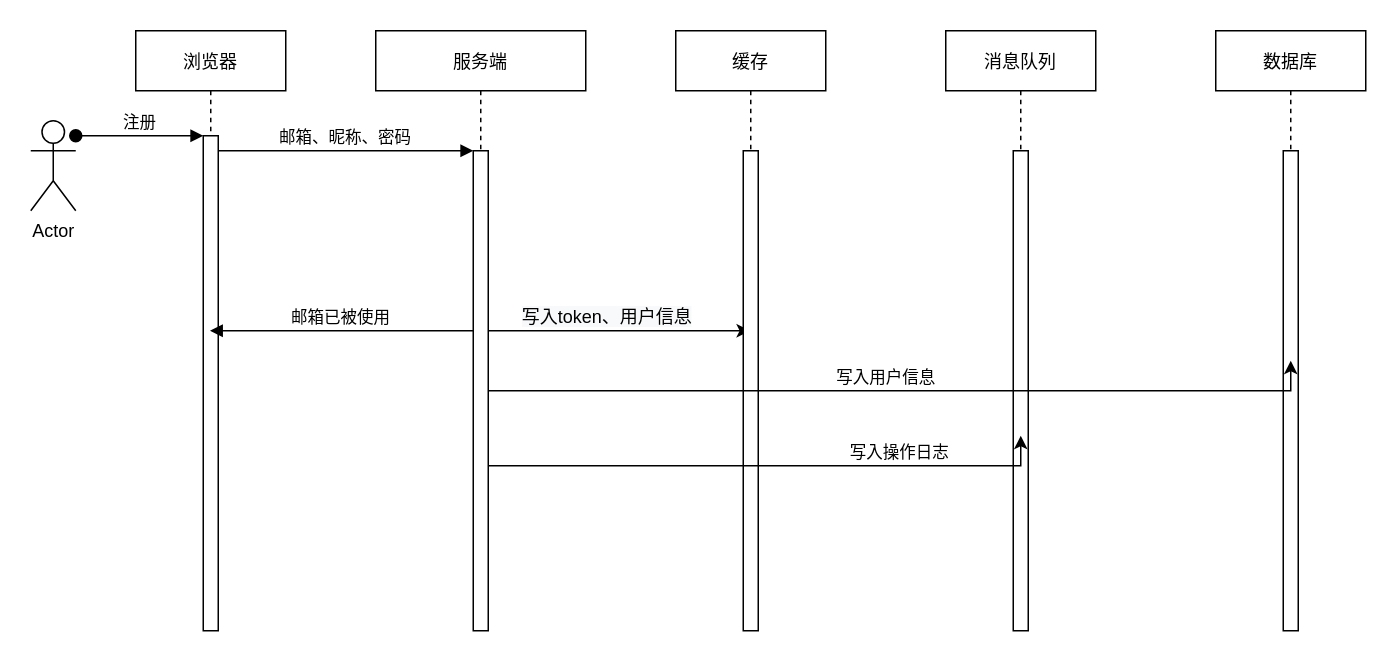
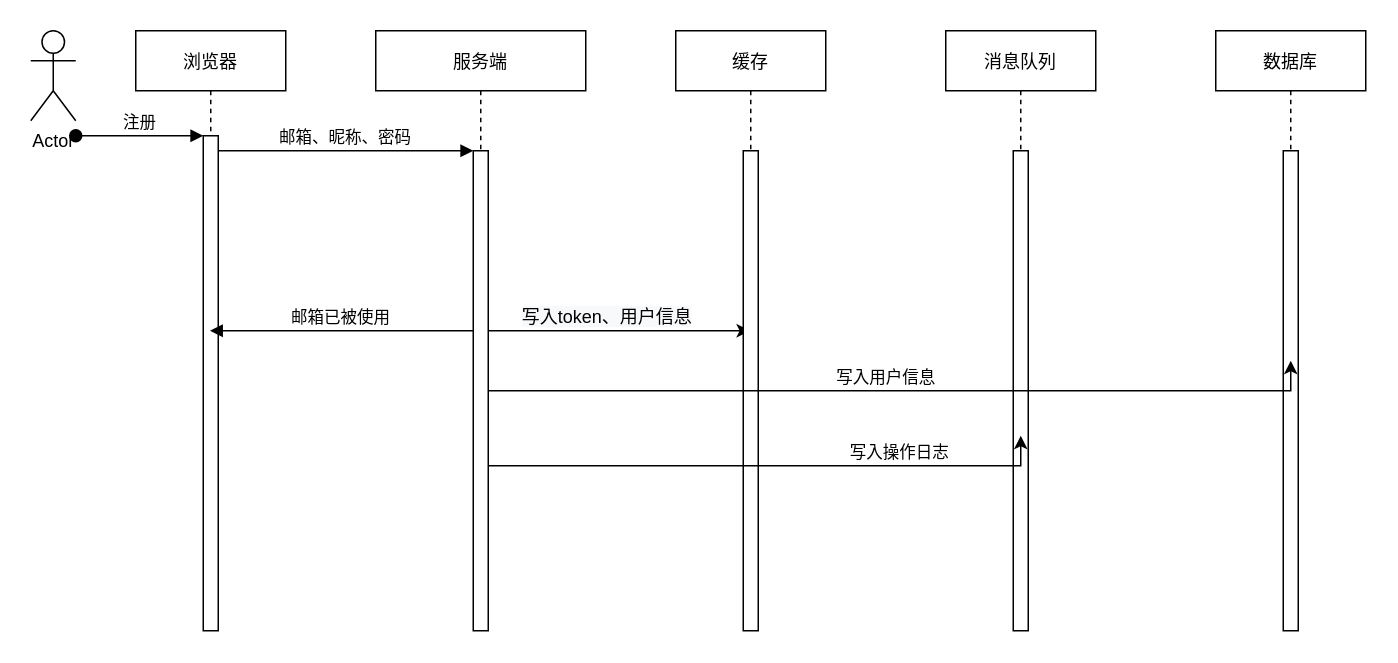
(53, 166) -> (53, 76)
